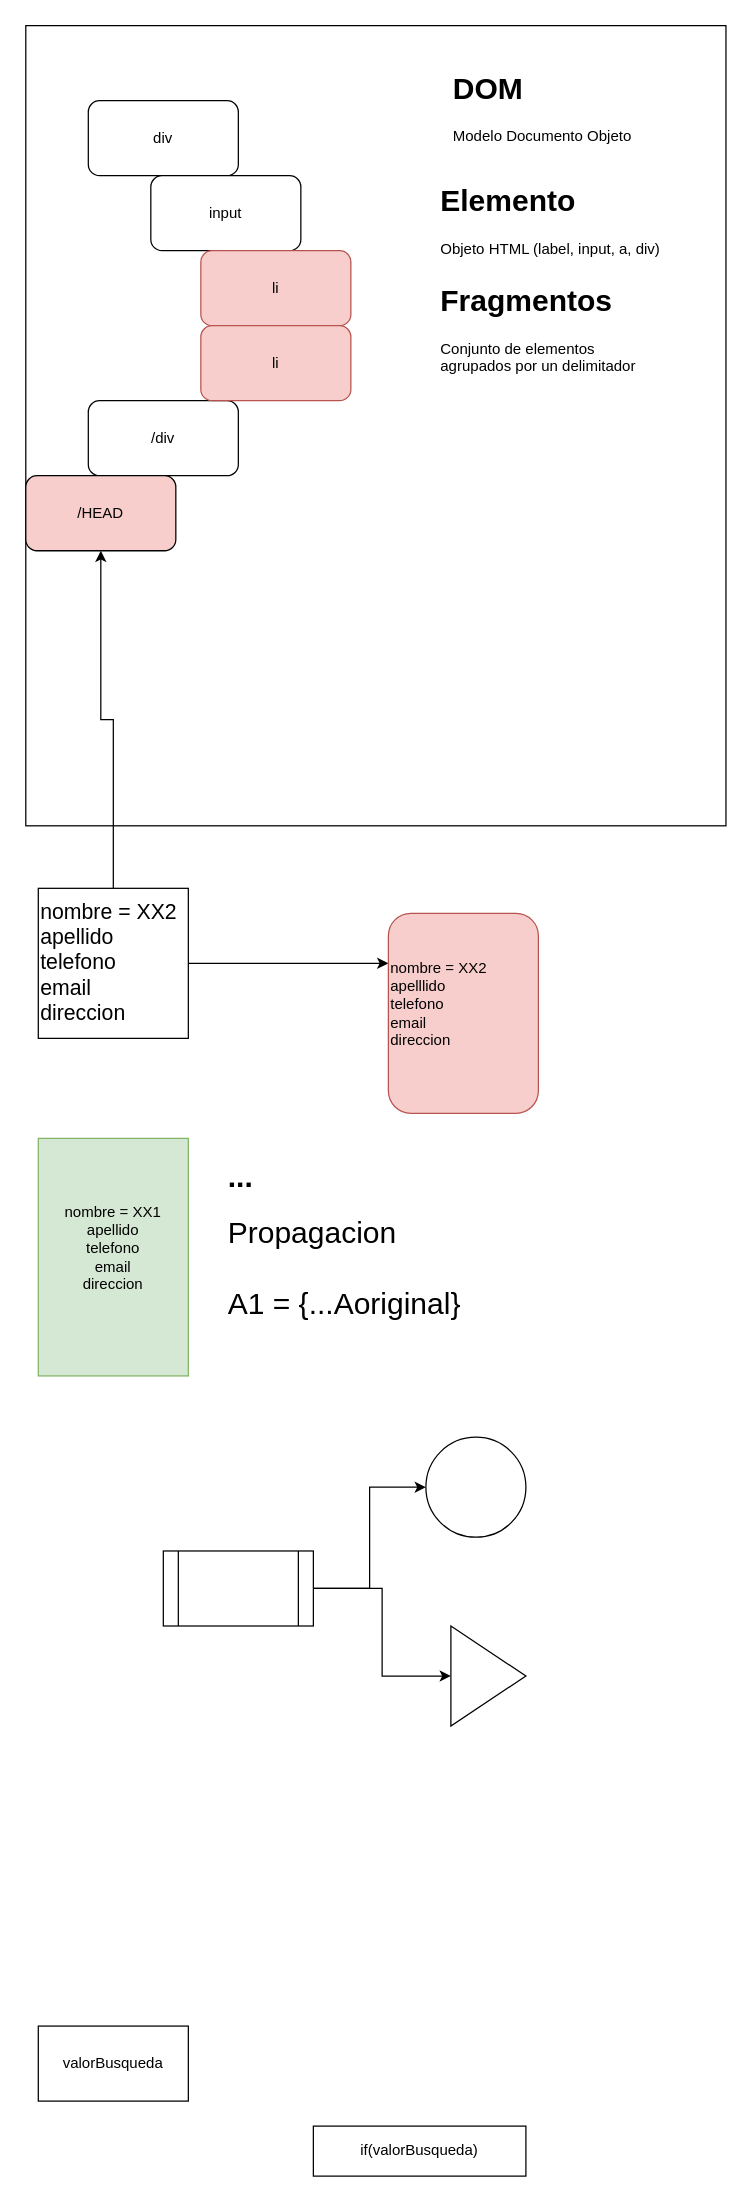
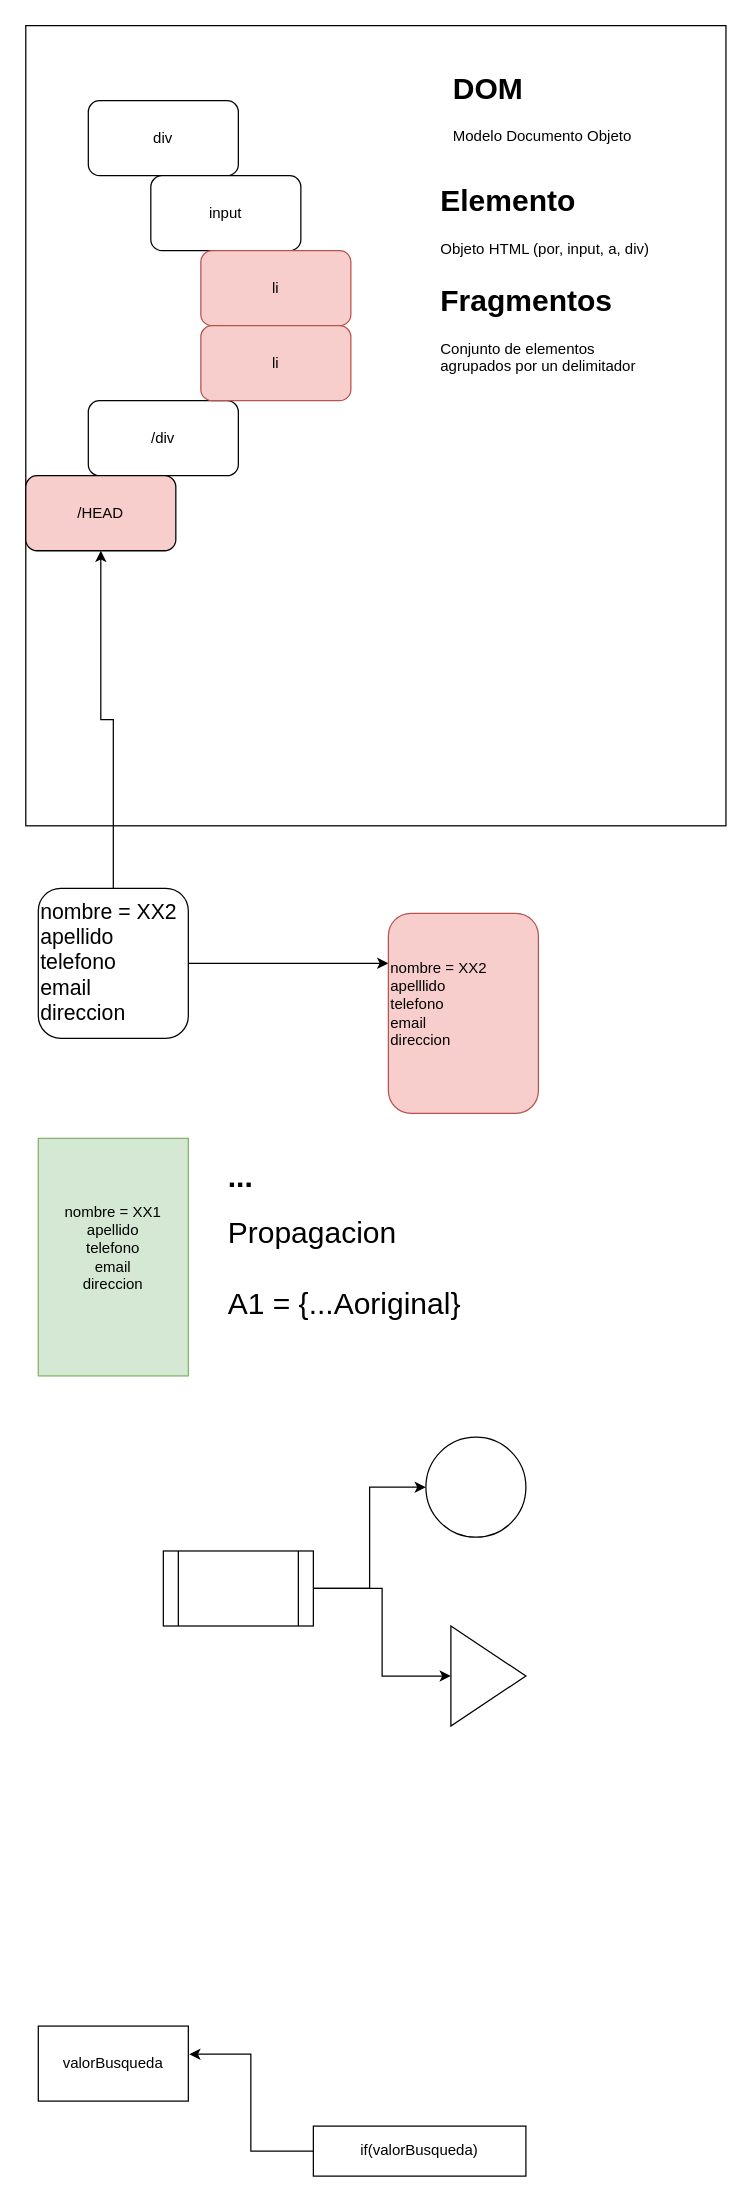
(558, 211) -> (556, 202)
(113, 963) -> (113, 963)
none -> (251, 2107)
